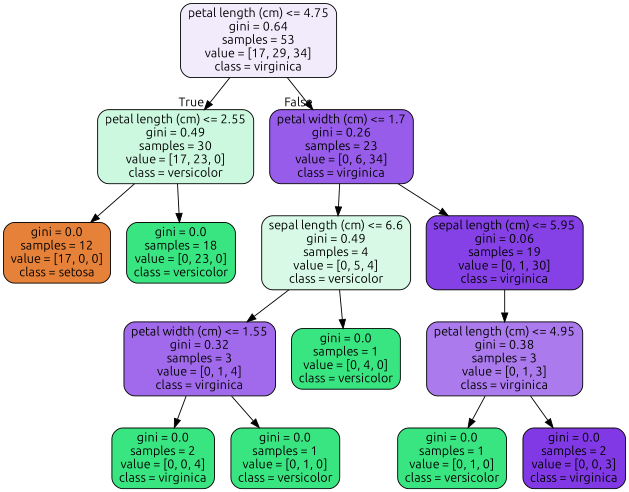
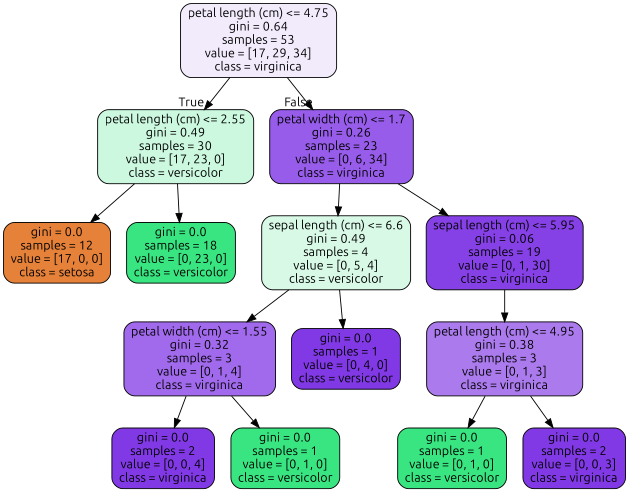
(346, 359) -> (346, 359)
(163, 458) -> (163, 458)
